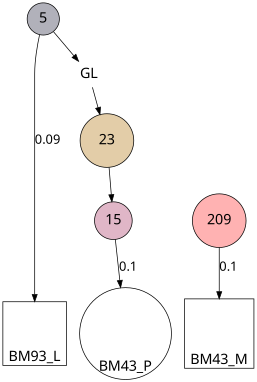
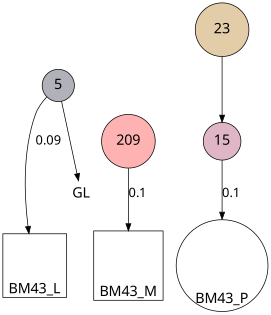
(95, 97) -> none
(35, 334) -> (35, 266)
